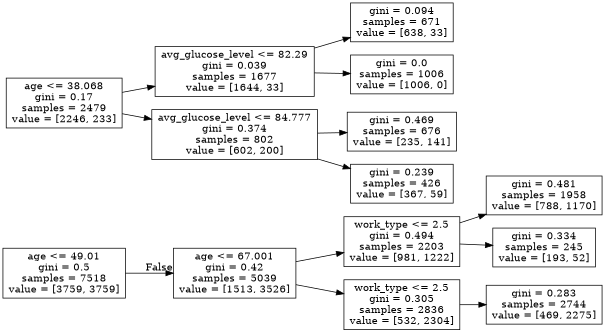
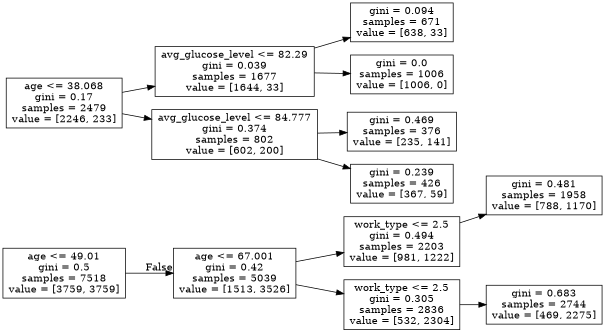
(402, 132) -> (402, 132)
(544, 247) -> none
(544, 305) -> (544, 305)
